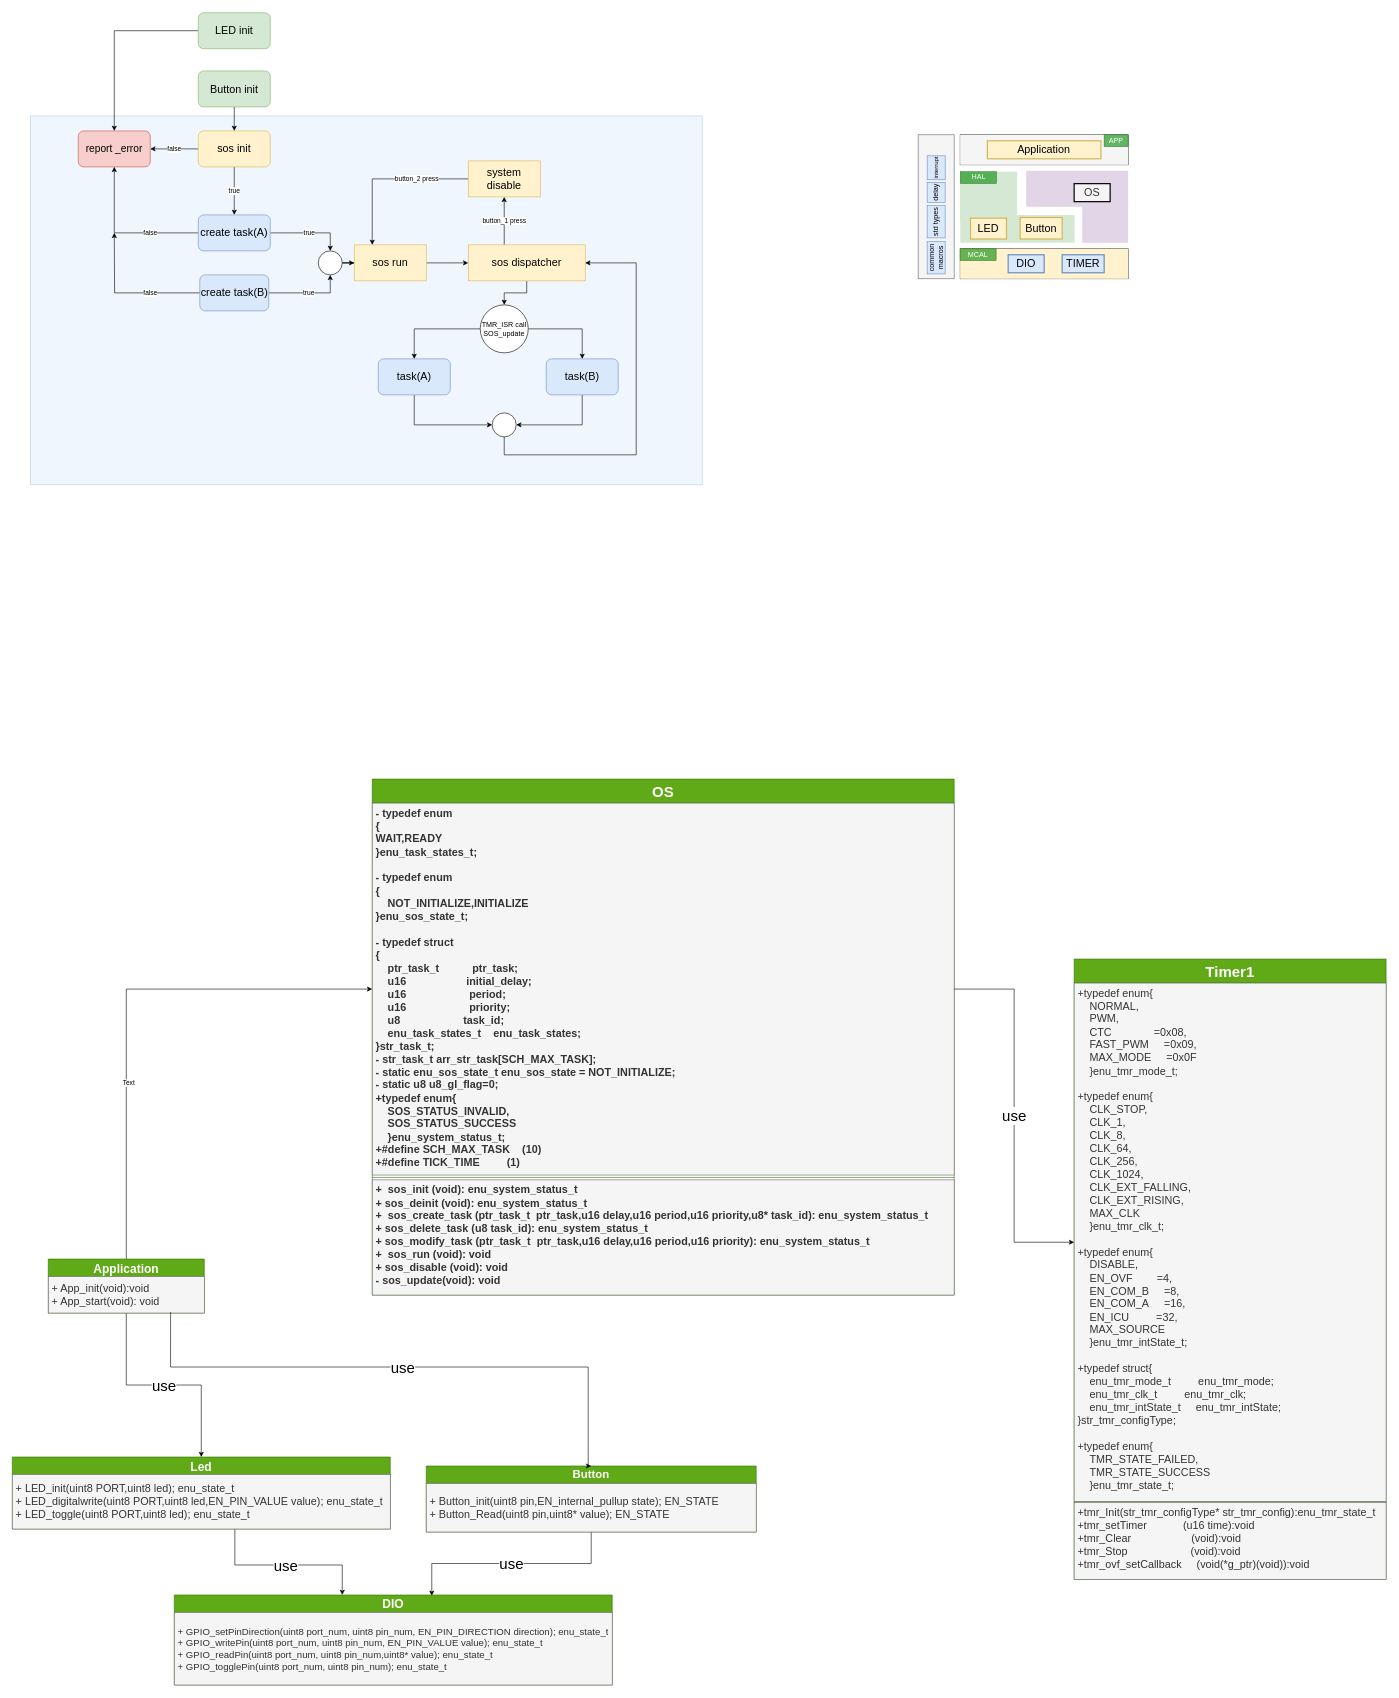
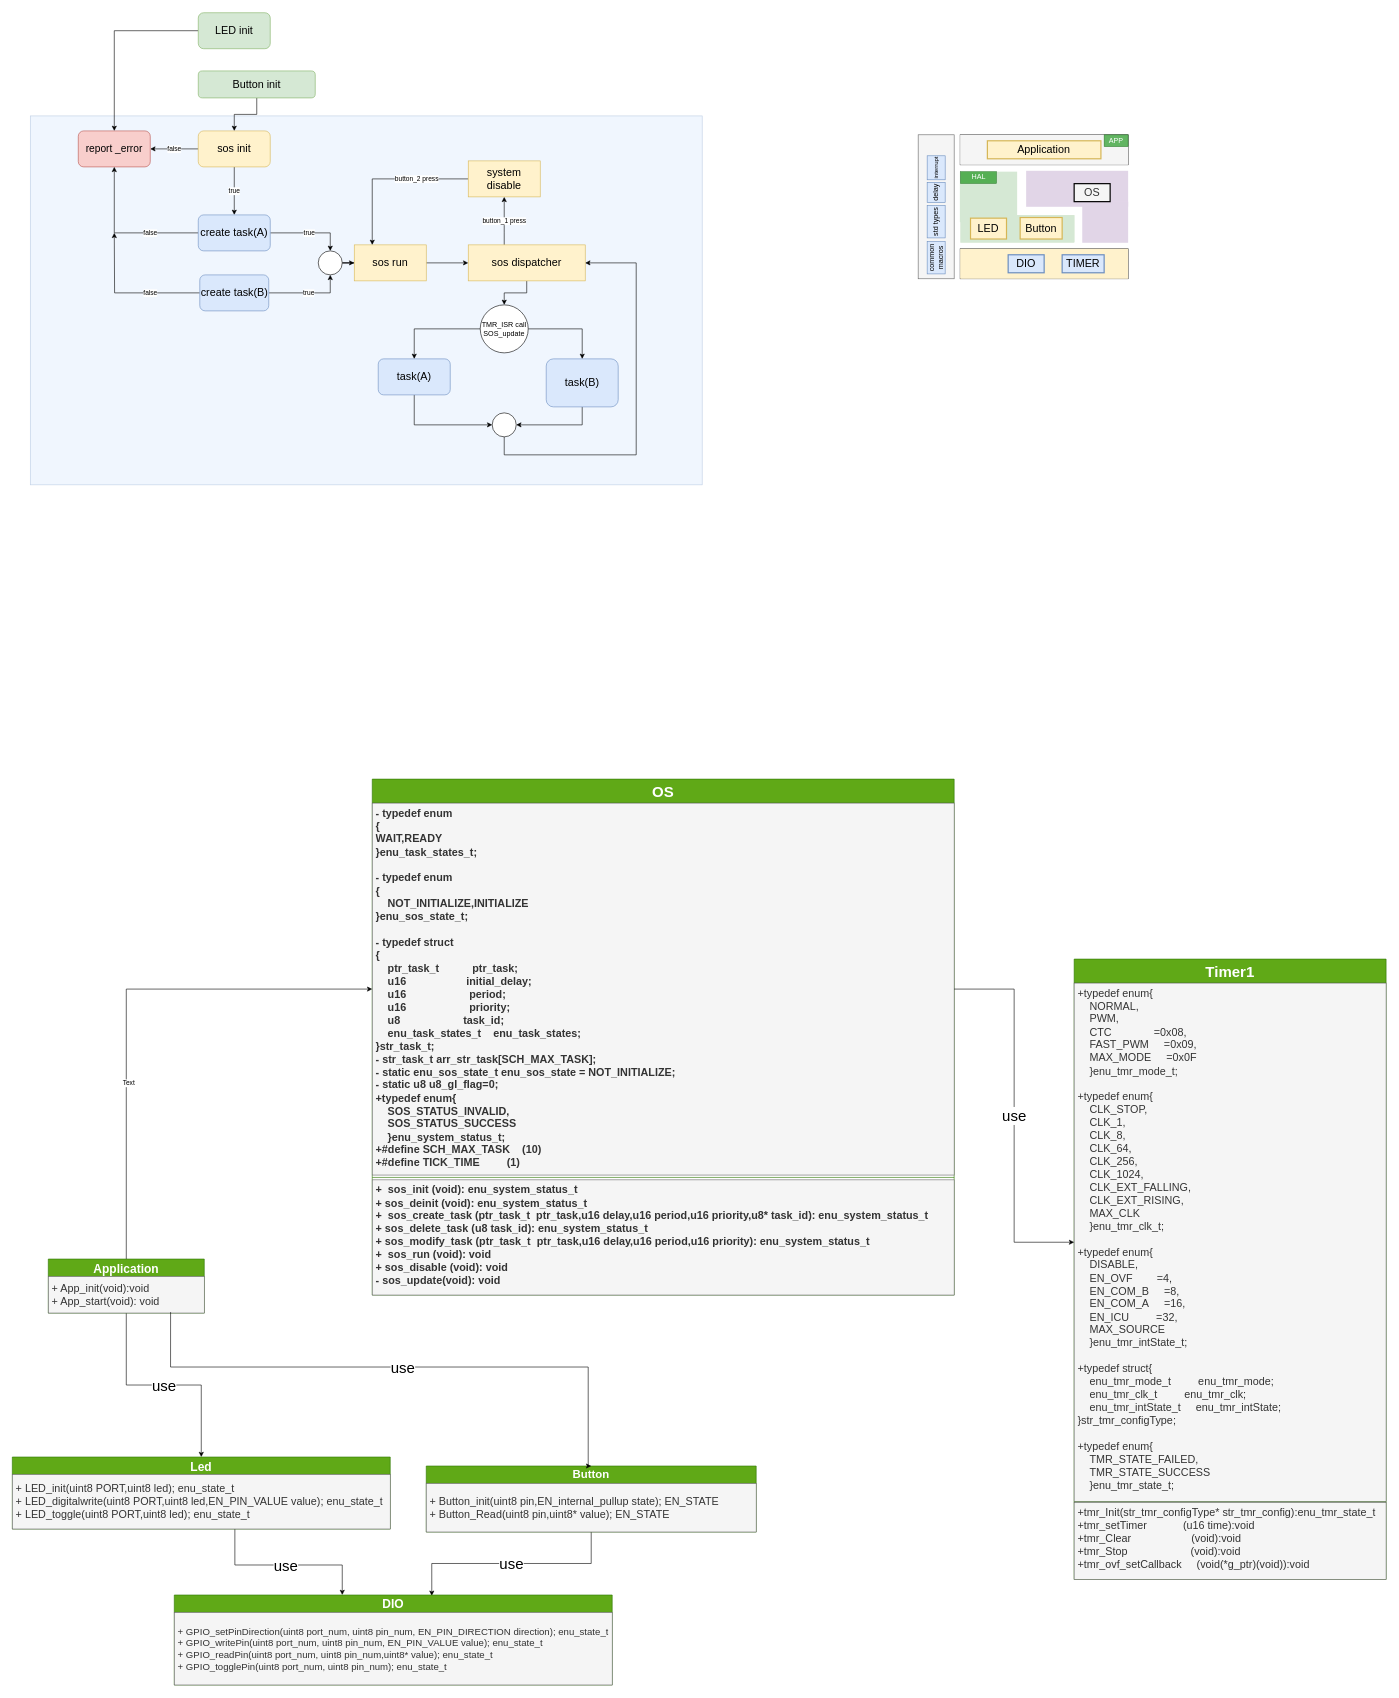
(234, 89) -> (257, 84)
(978, 255) -> none
(582, 377) -> (582, 383)
